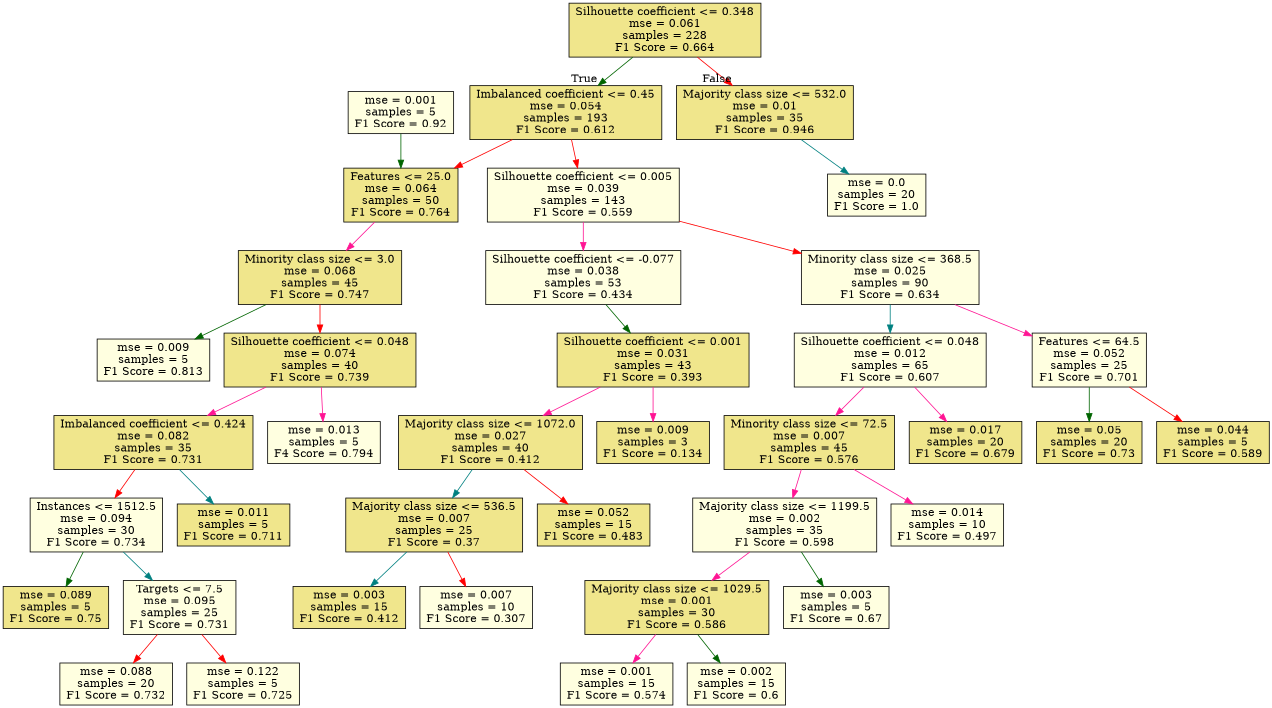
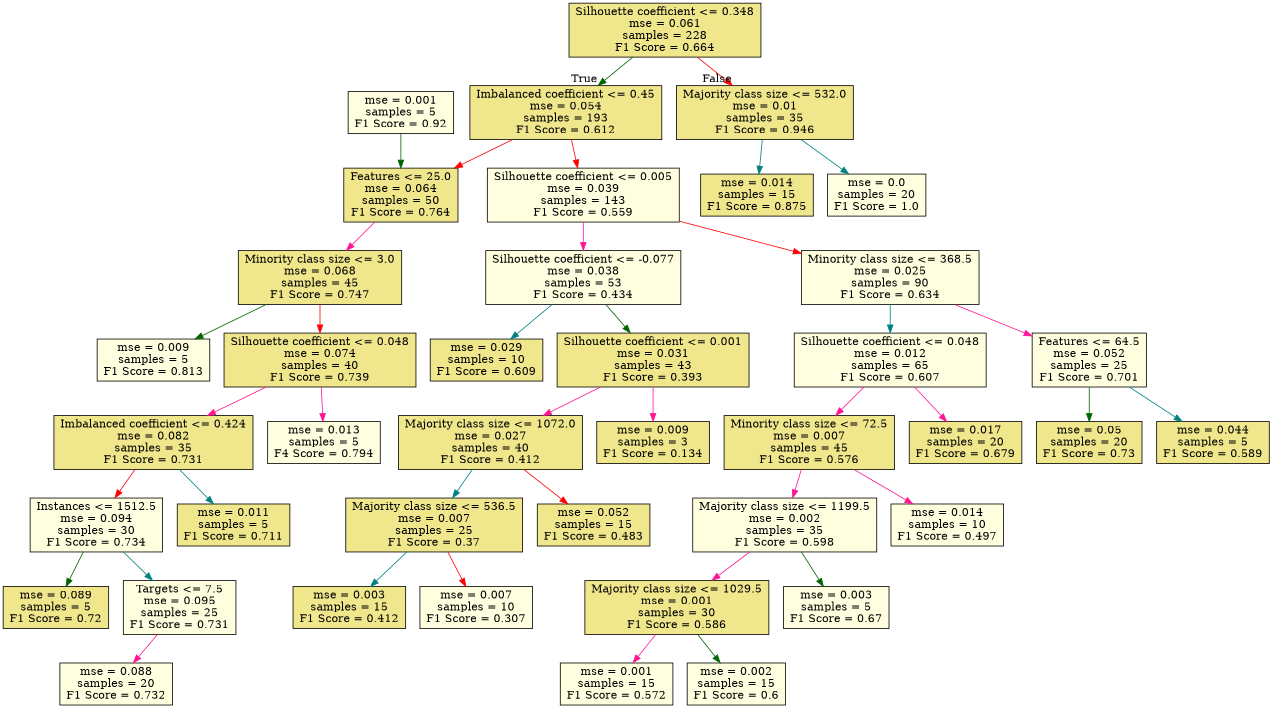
none -> (757, 195)
none -> (487, 360)
(1152, 402) -> (1152, 402)
(56, 607) -> (56, 607)
(148, 646) -> (148, 646)
(243, 684) -> none
(617, 684) -> (617, 684)
